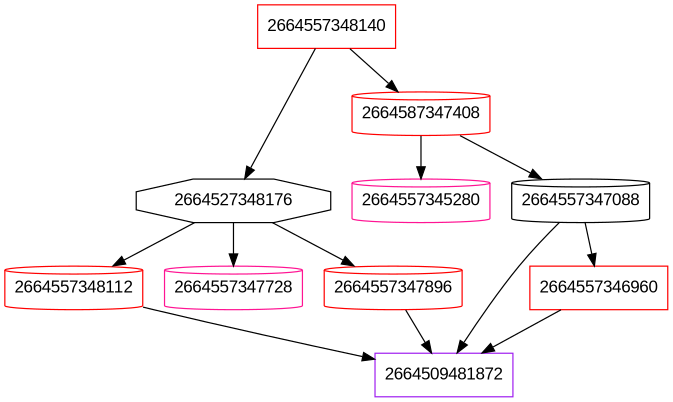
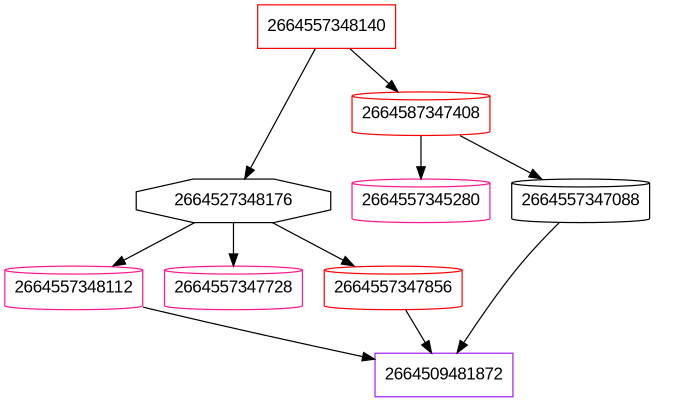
(74, 288) -> (74, 288)
(393, 288) -> (393, 288)
(599, 288) -> none
